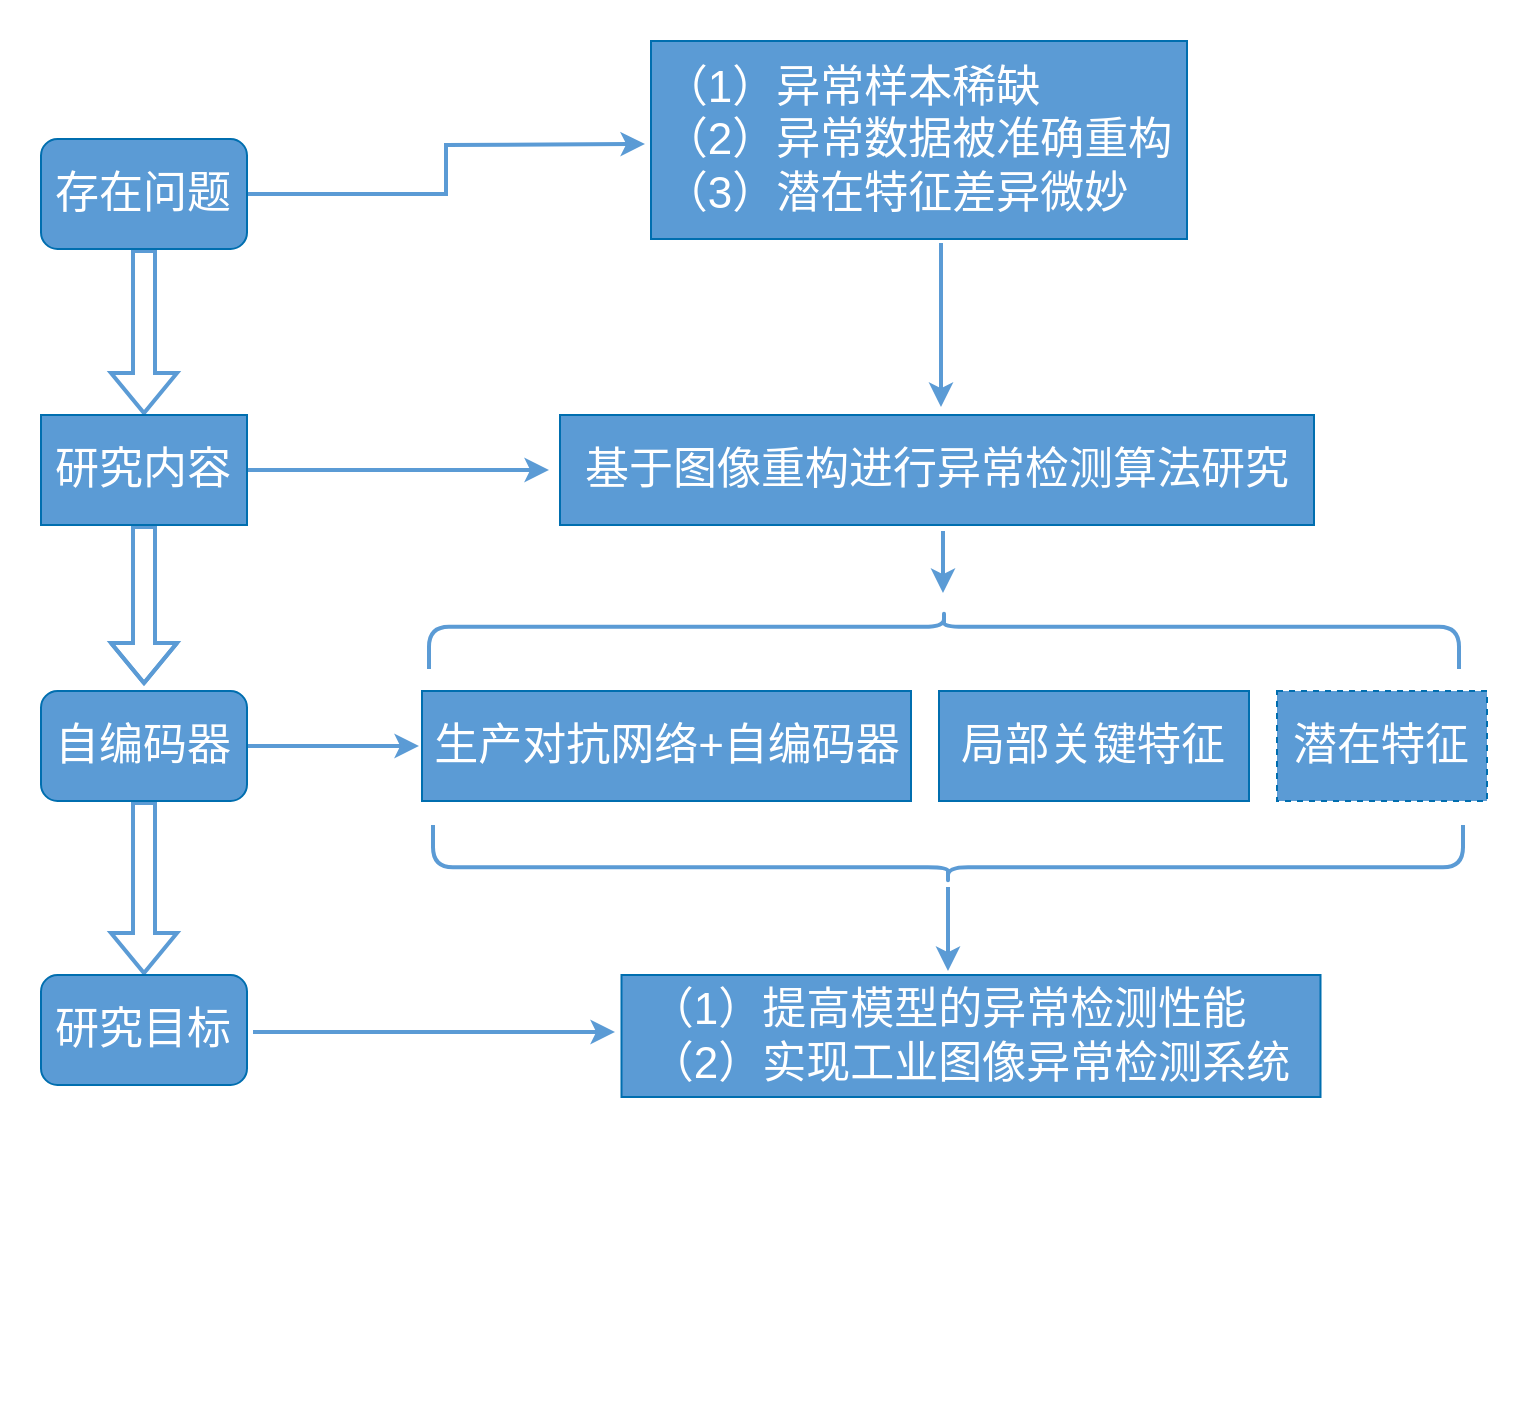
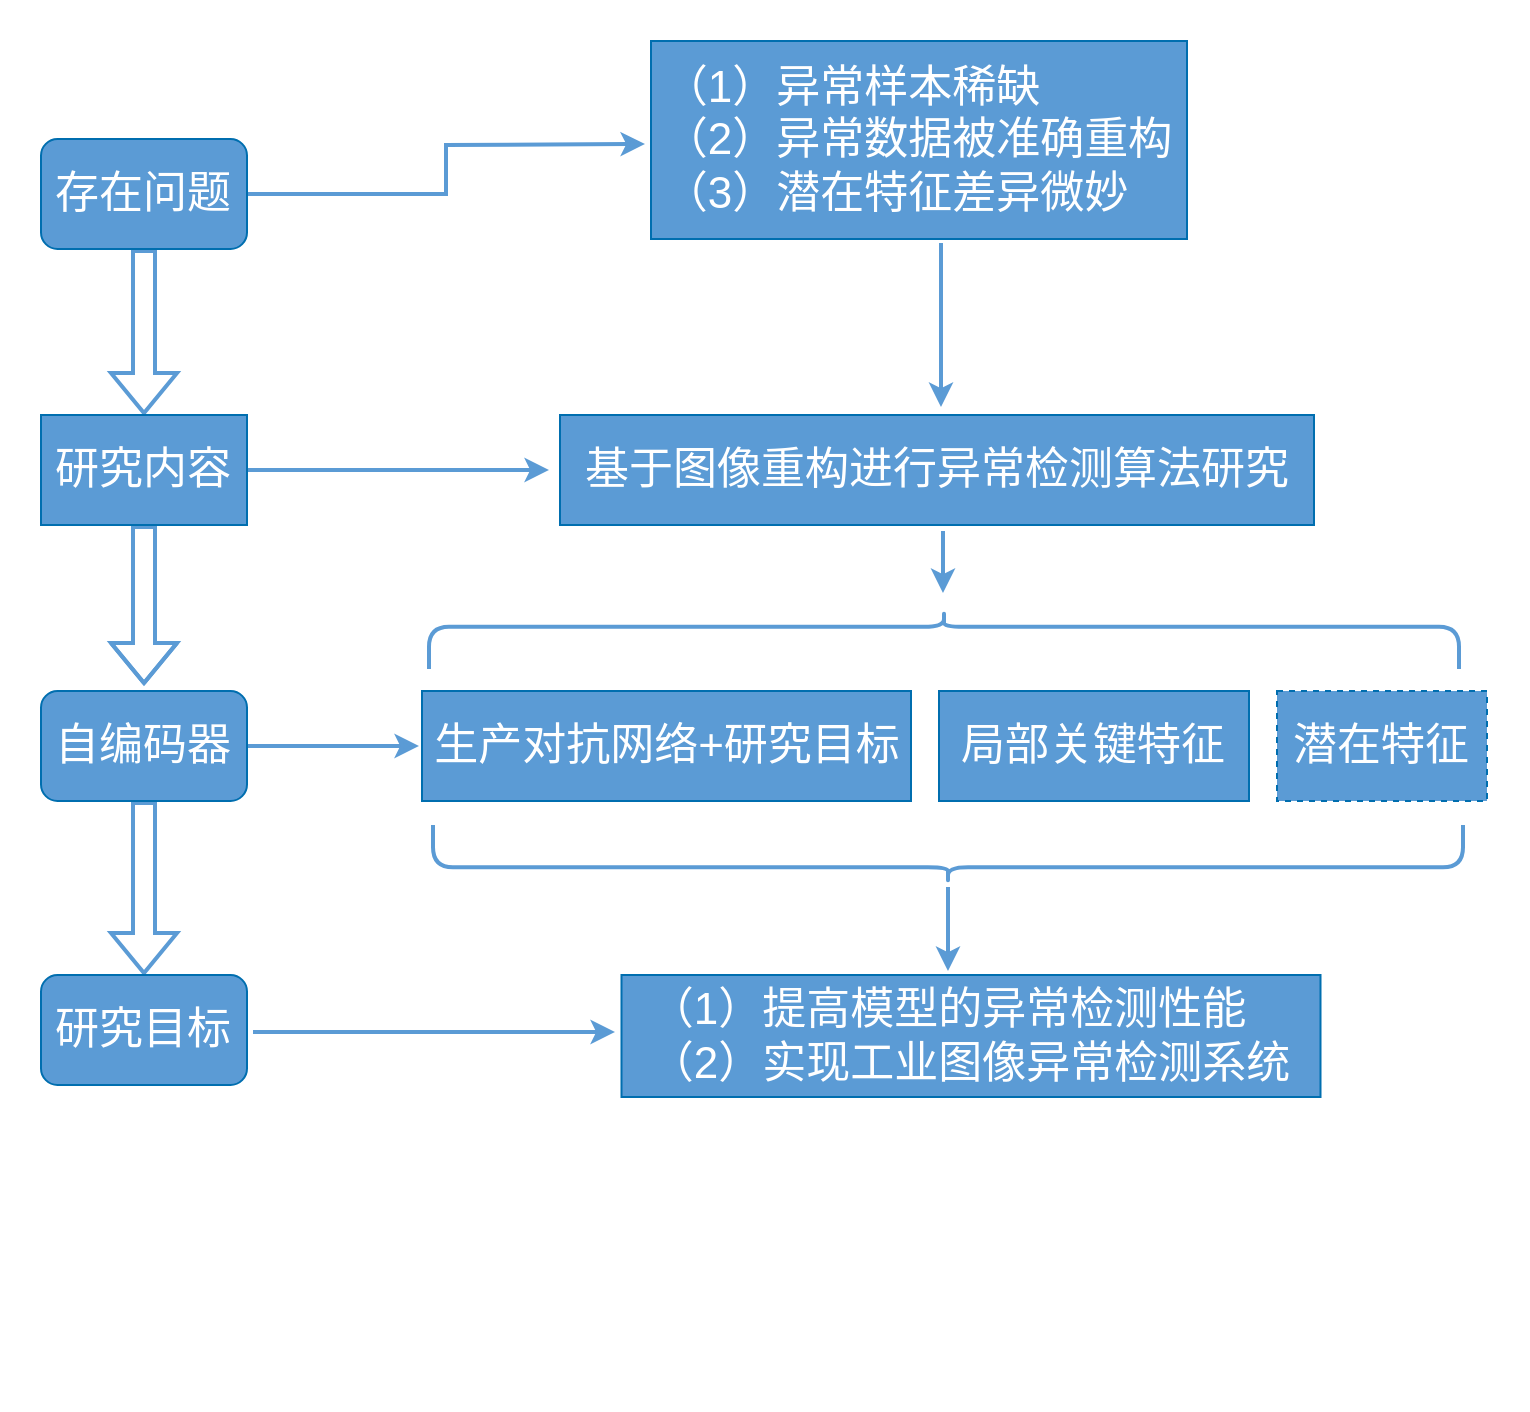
(668, 747) -> (668, 747)
